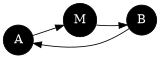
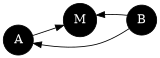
(108, 26) -> (116, 15)
